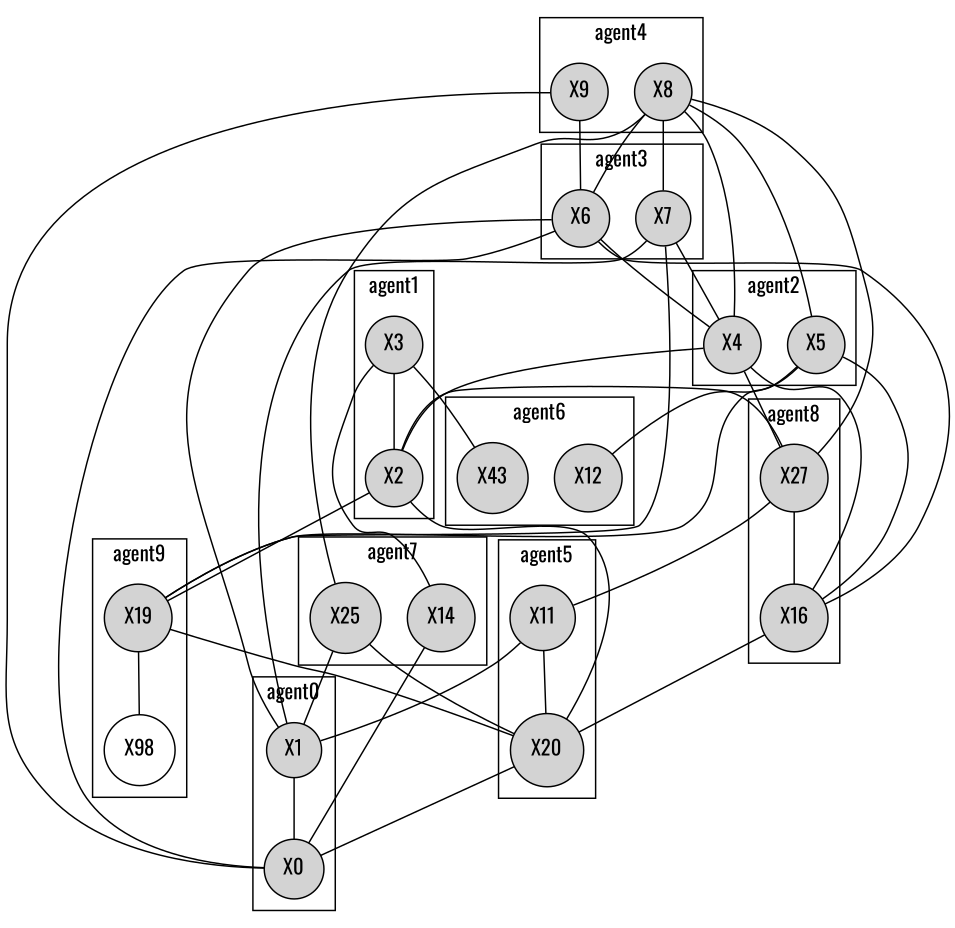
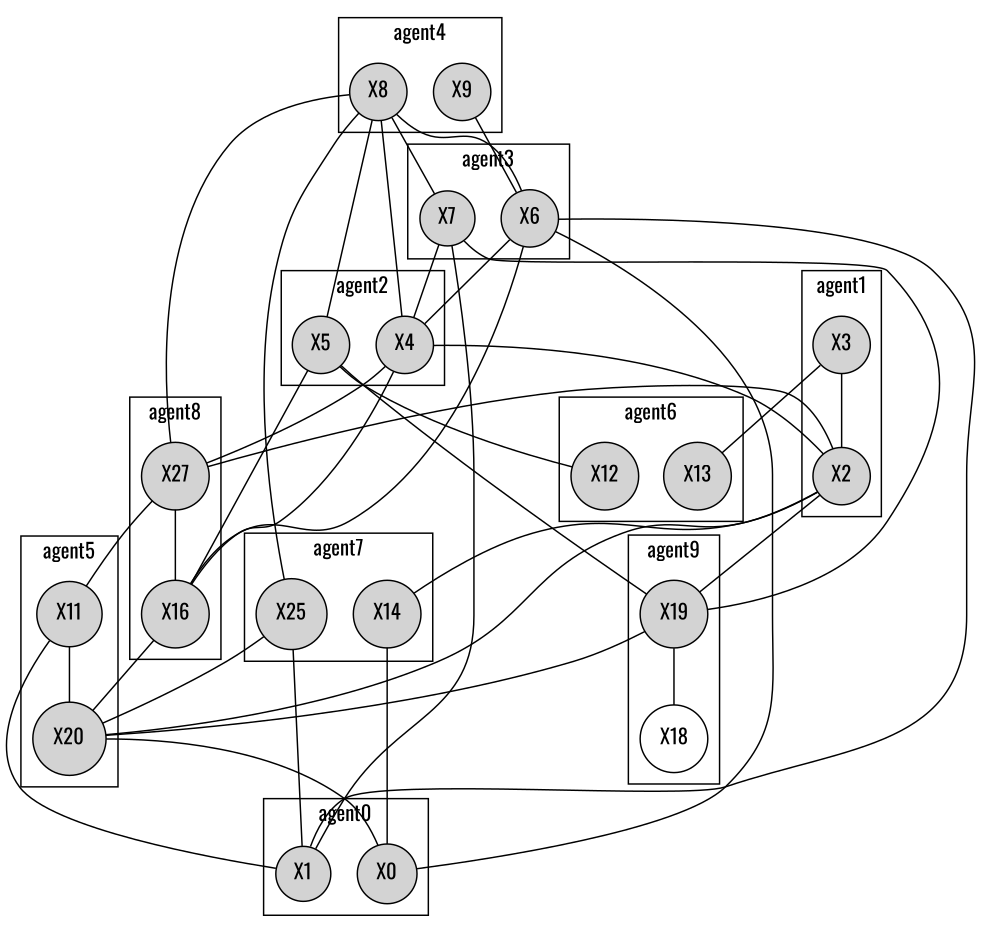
(7, 364) -> none
(493, 478) -> (697, 476)
(337, 495) -> (538, 532)
(140, 750) -> (674, 739)
(294, 809) -> none
